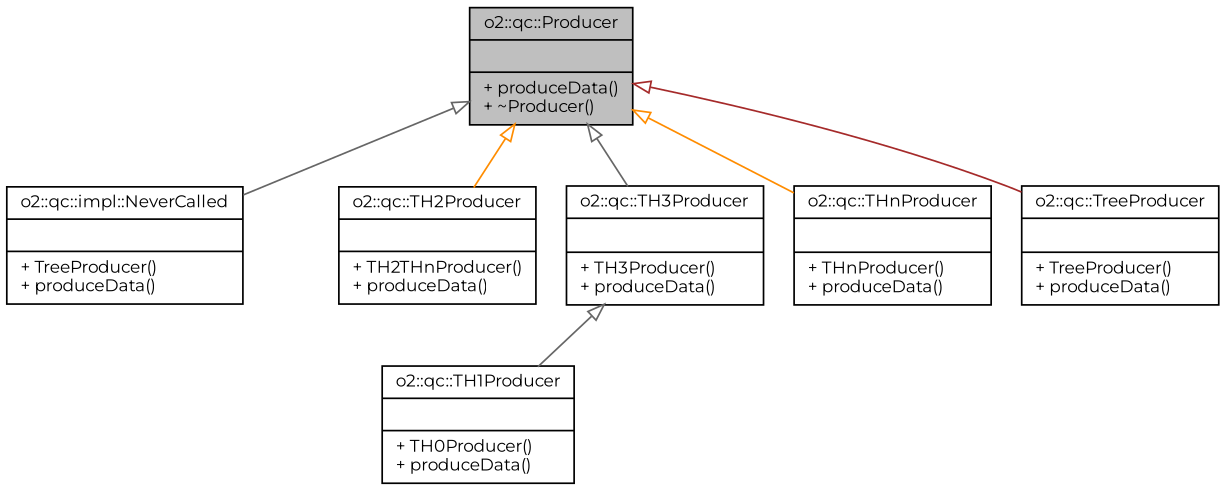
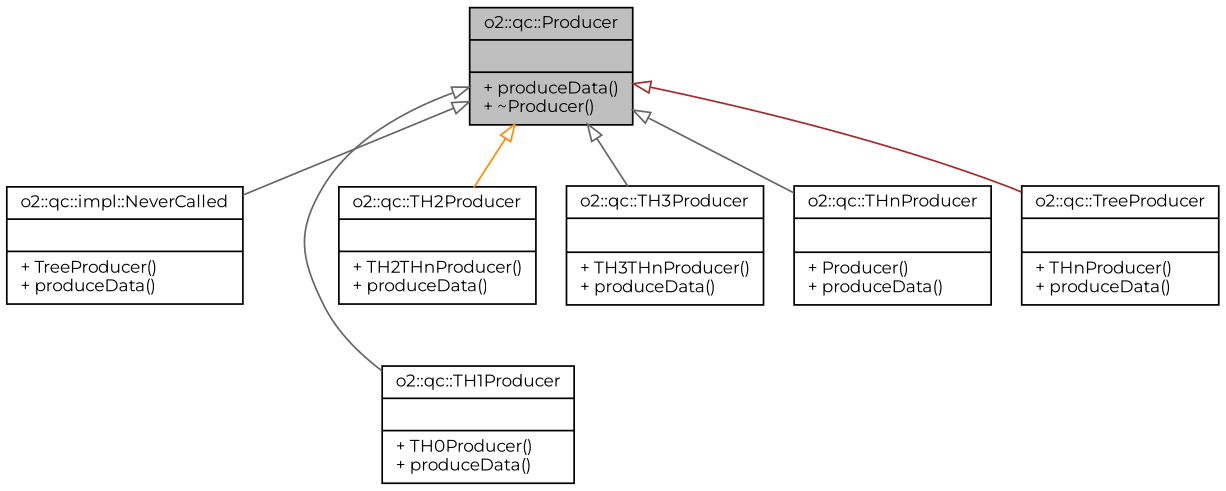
(721, 155) -> (721, 155)
(648, 268) -> (665, 268)
(876, 268) -> (859, 268)
(1104, 268) -> (1104, 268)
(565, 341) -> (312, 210)
